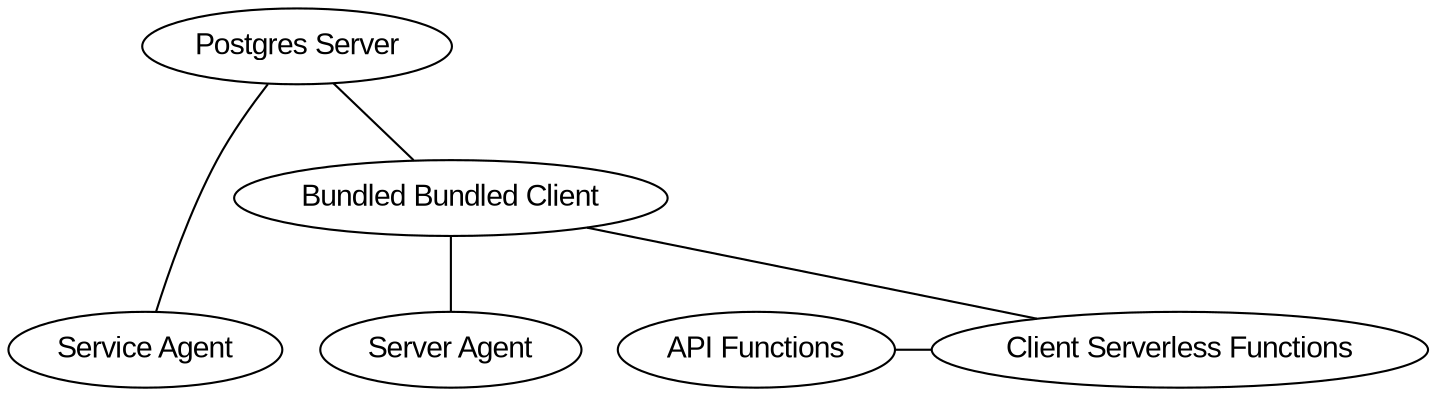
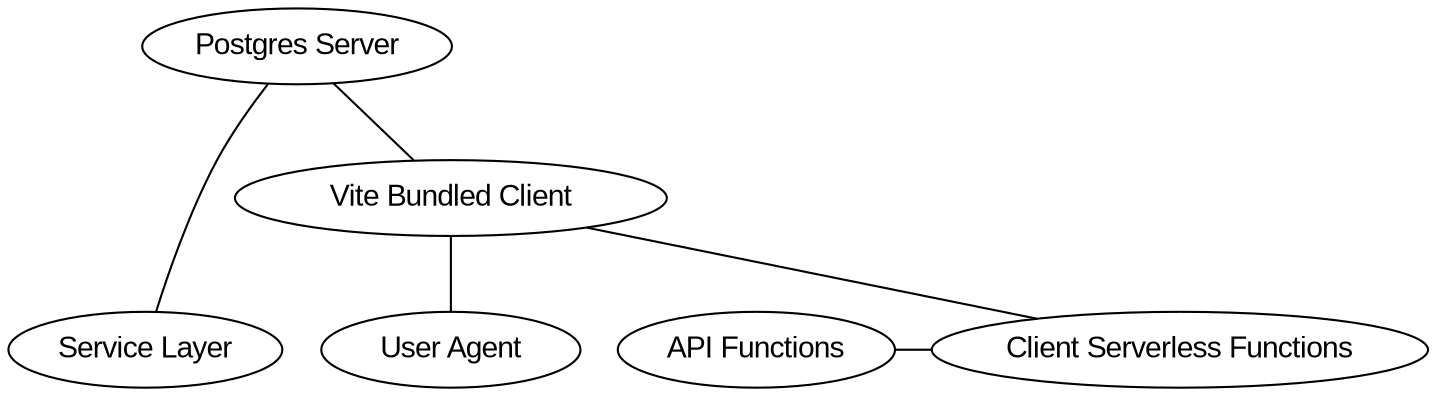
(451, 198) -> (451, 198)
(145, 350) -> (145, 350)
(451, 350) -> (451, 350)
